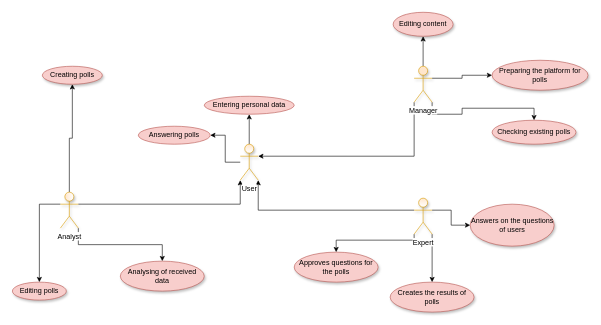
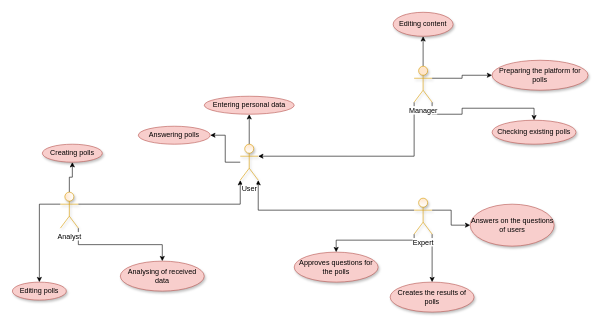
(72, 75) -> (72, 153)
